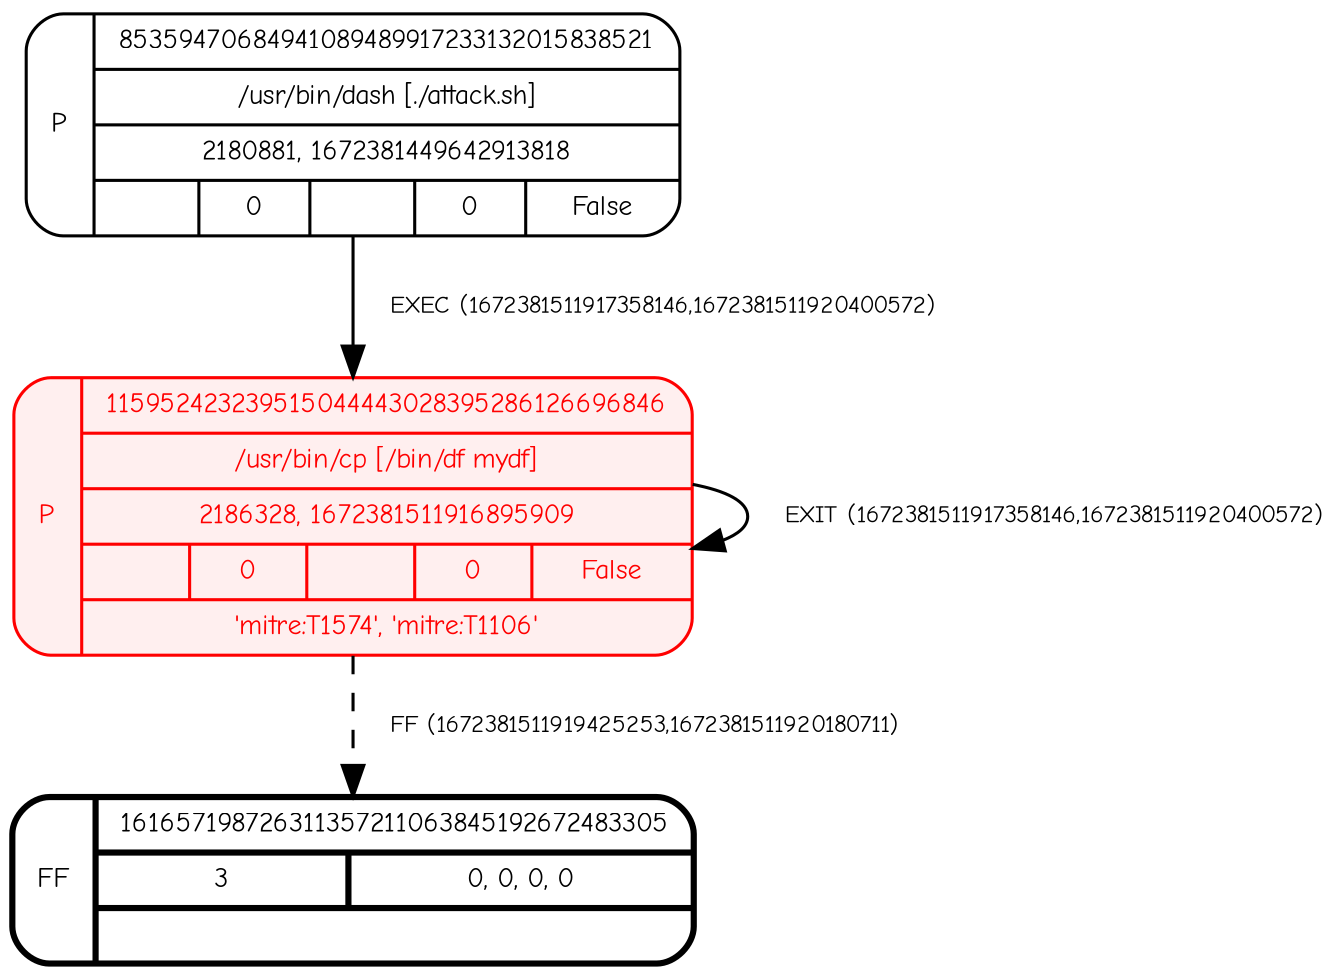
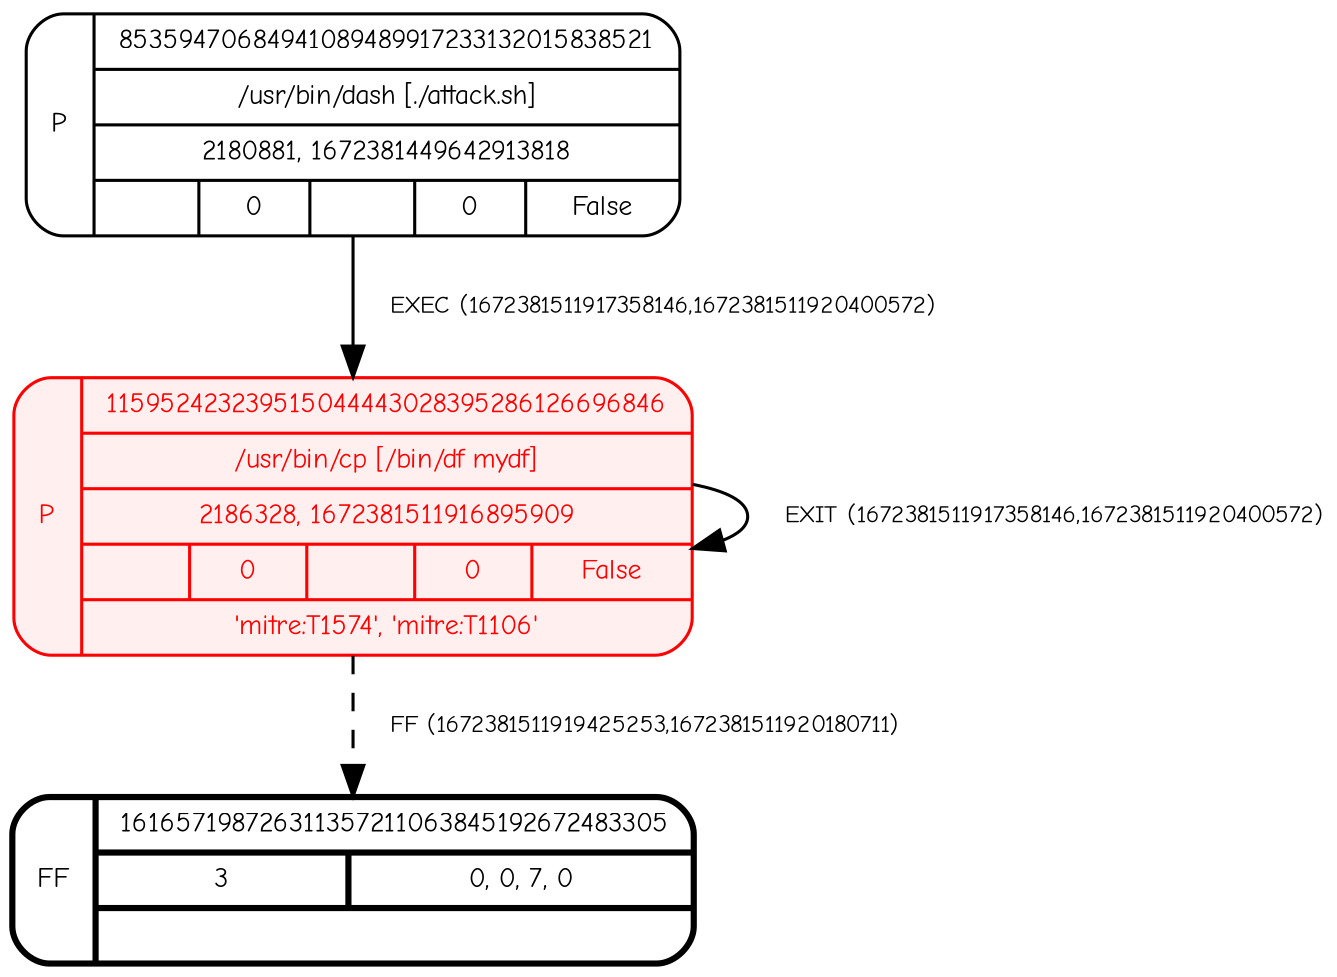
(521, 879) -> (521, 879)
